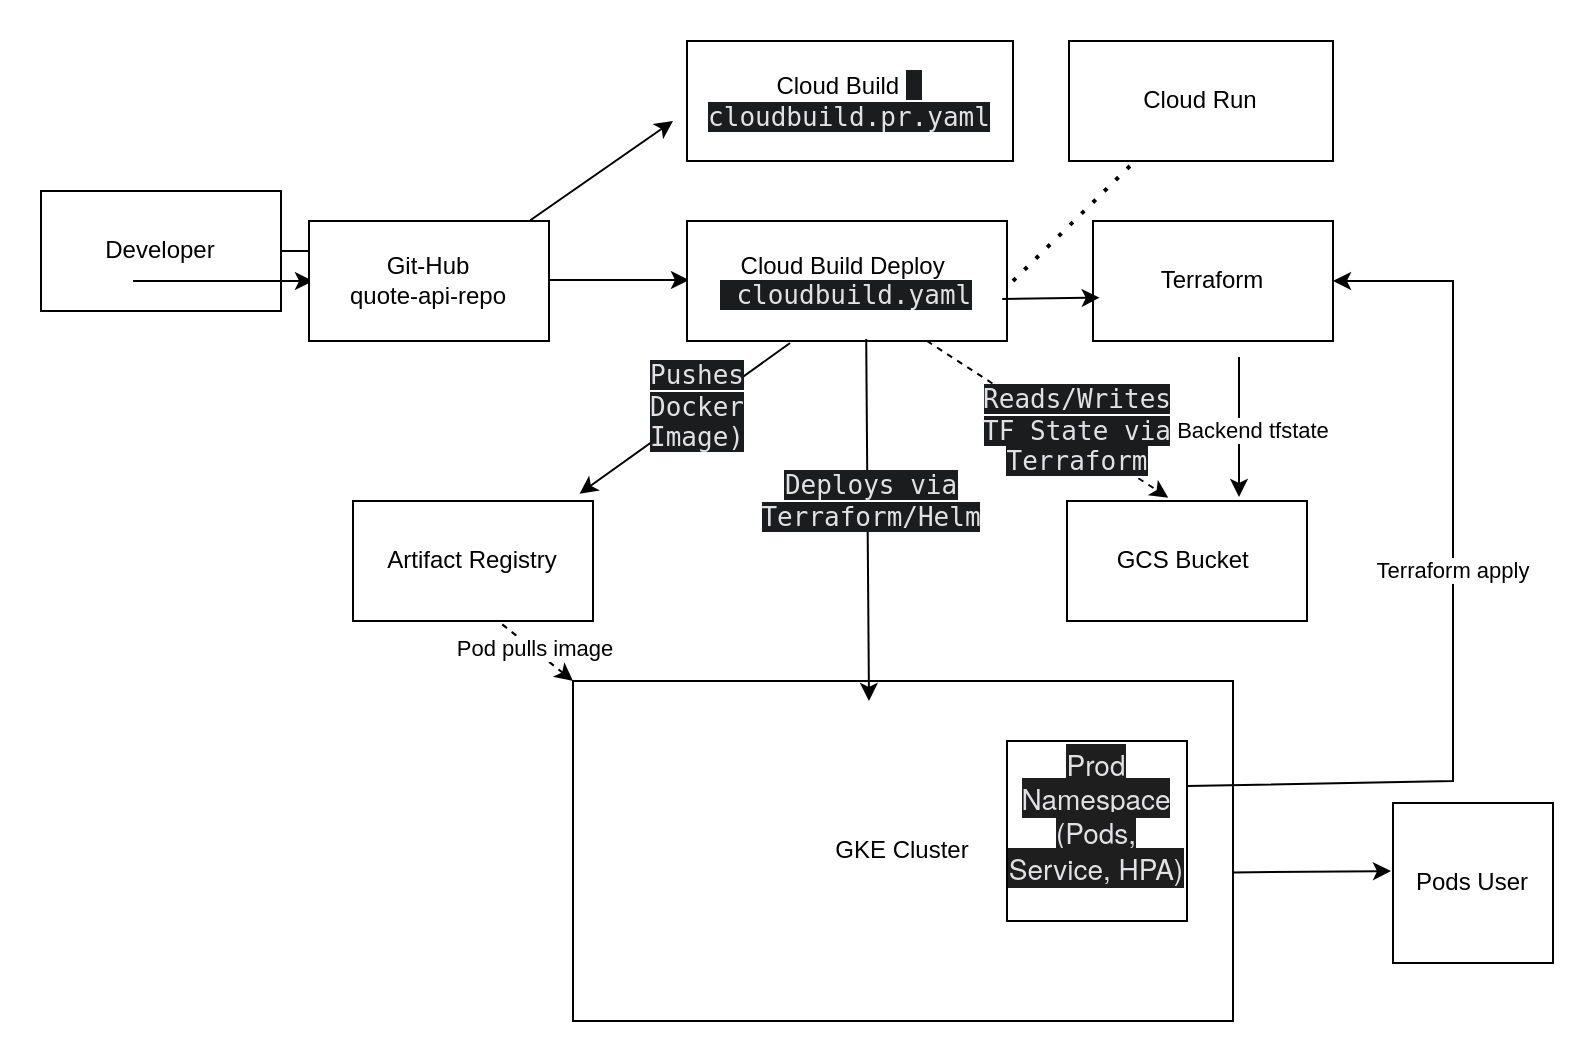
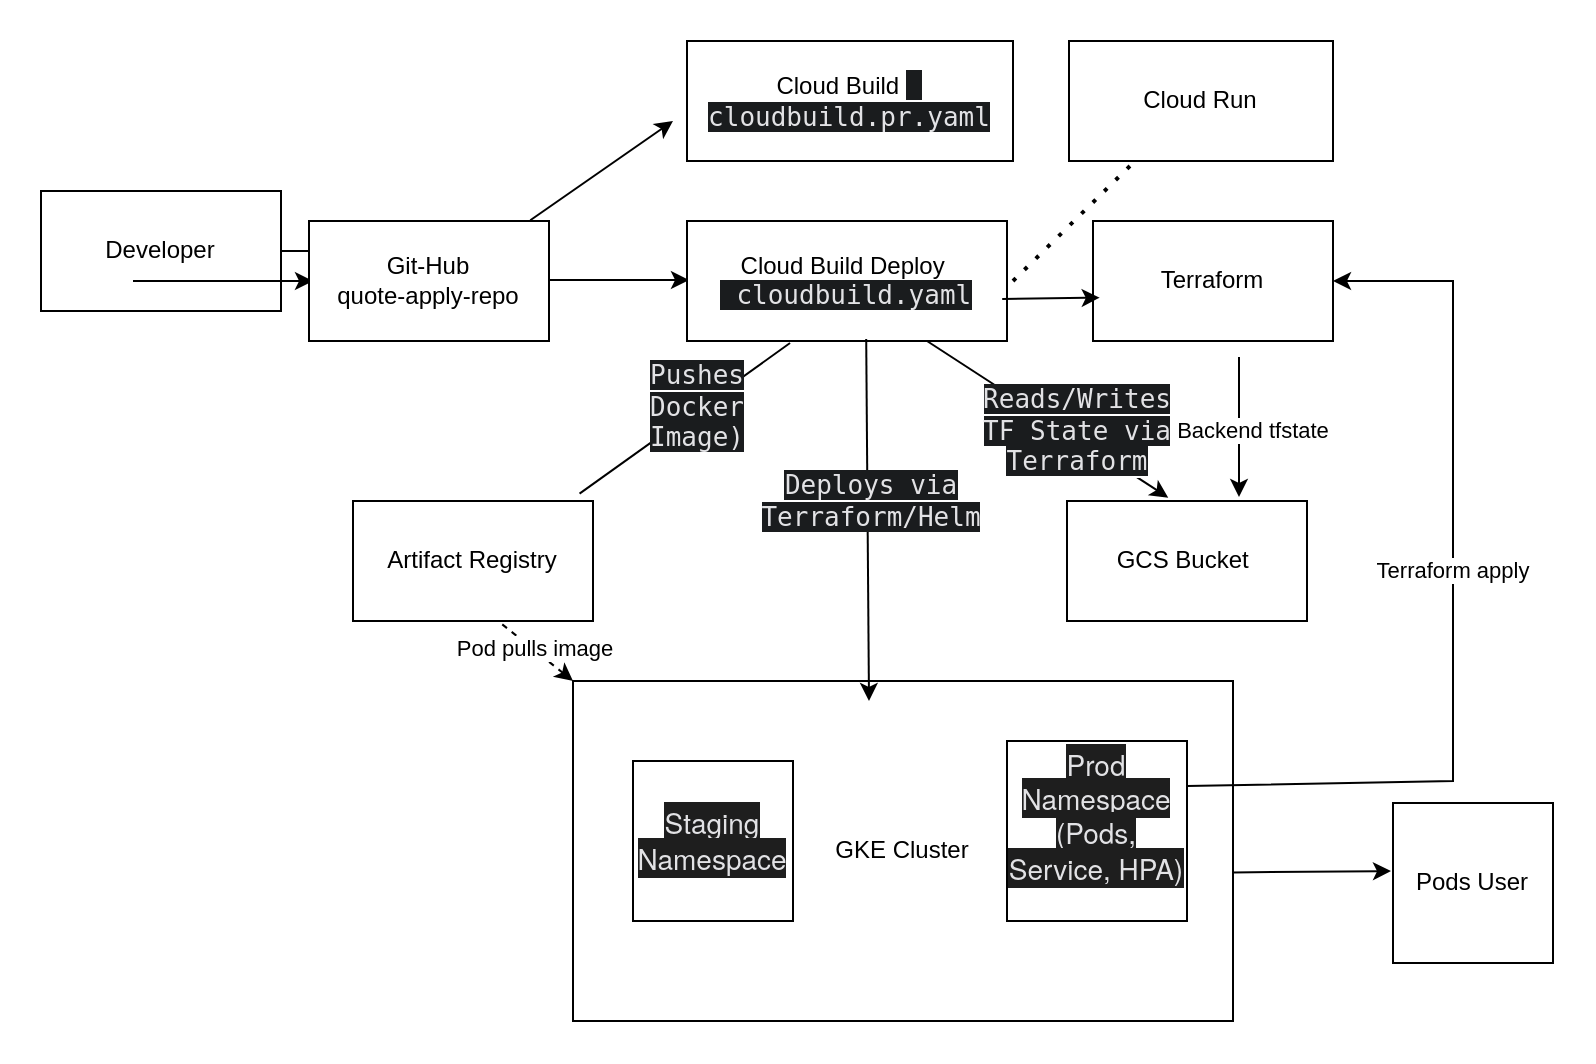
(429, 281) -> (429, 281)
(962, 364) -> (962, 364)
(592, 485) -> (587, 488)
none -> (713, 841)
